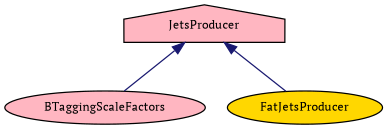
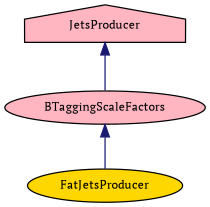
(260, 71) -> (105, 153)
